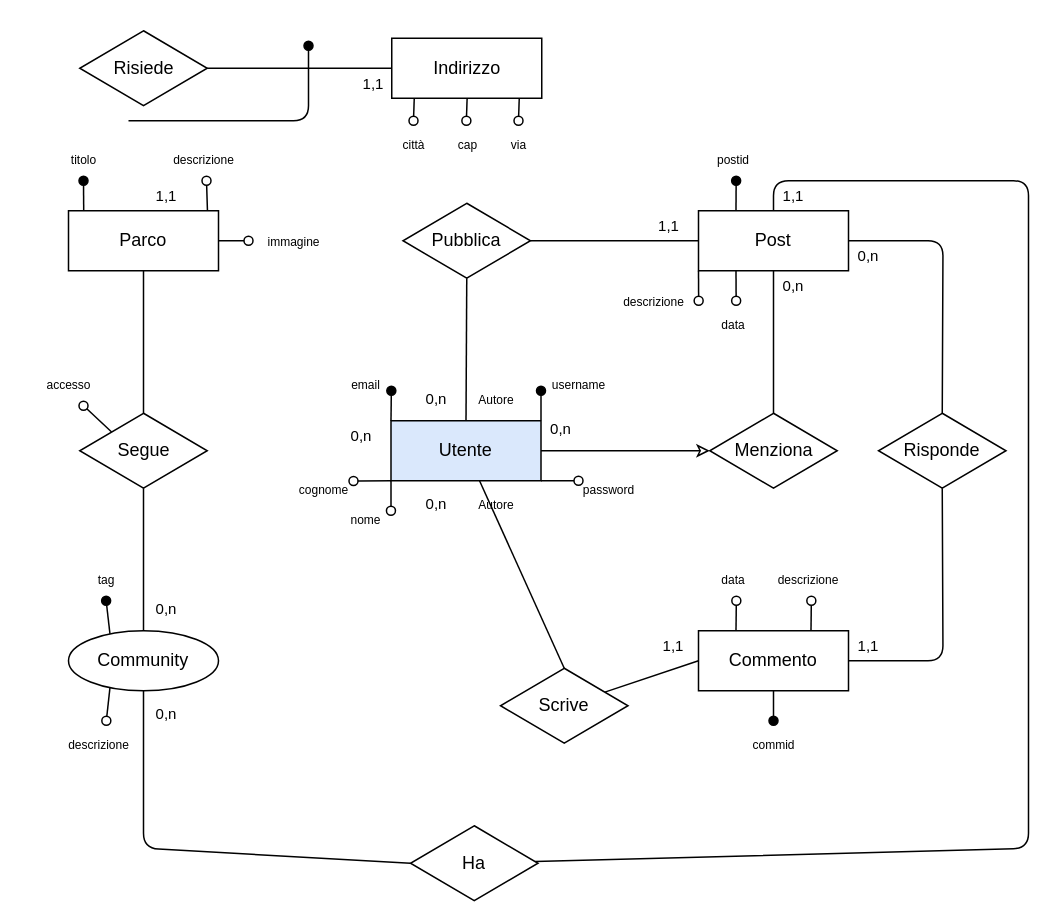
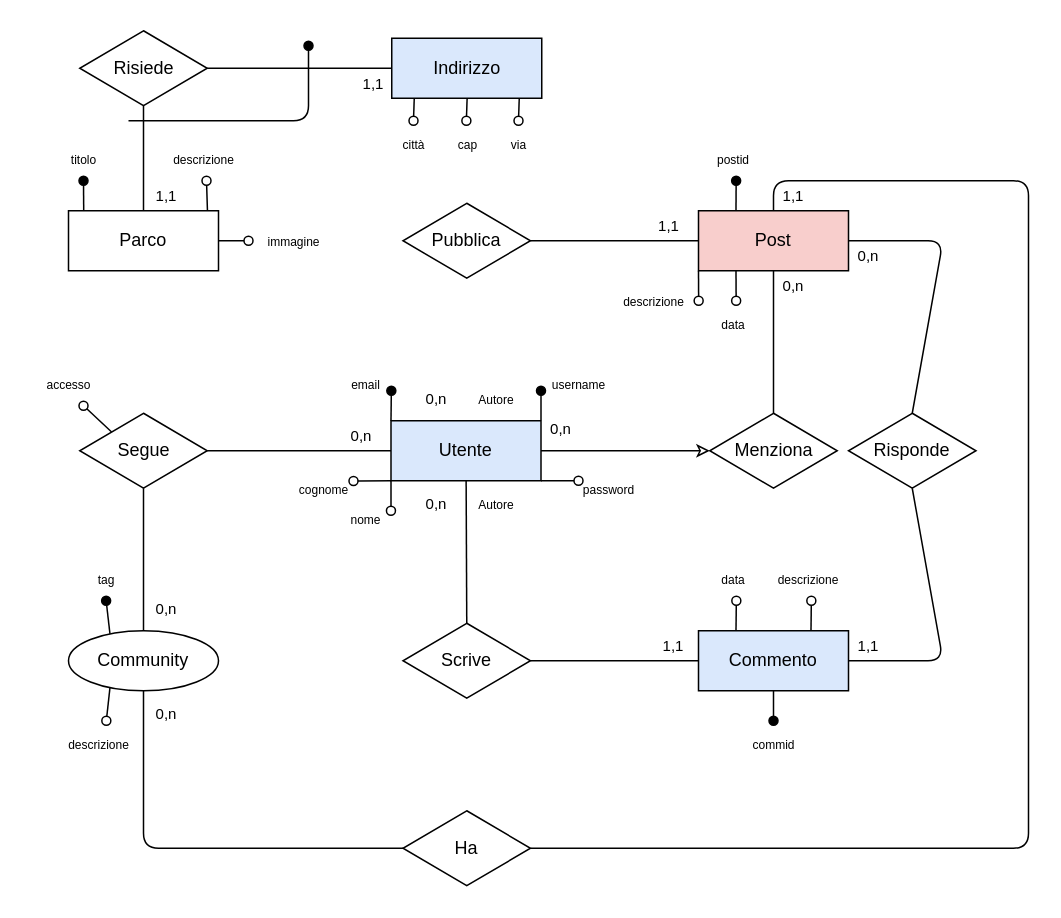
(467, 68) -> (467, 68)
(773, 241) -> (773, 241)
(143, 342) -> (143, 159)
(466, 350) -> none
none -> (299, 451)
(942, 451) -> (912, 451)
(773, 661) -> (773, 661)
(564, 706) -> (467, 661)
(474, 863) -> (467, 848)
